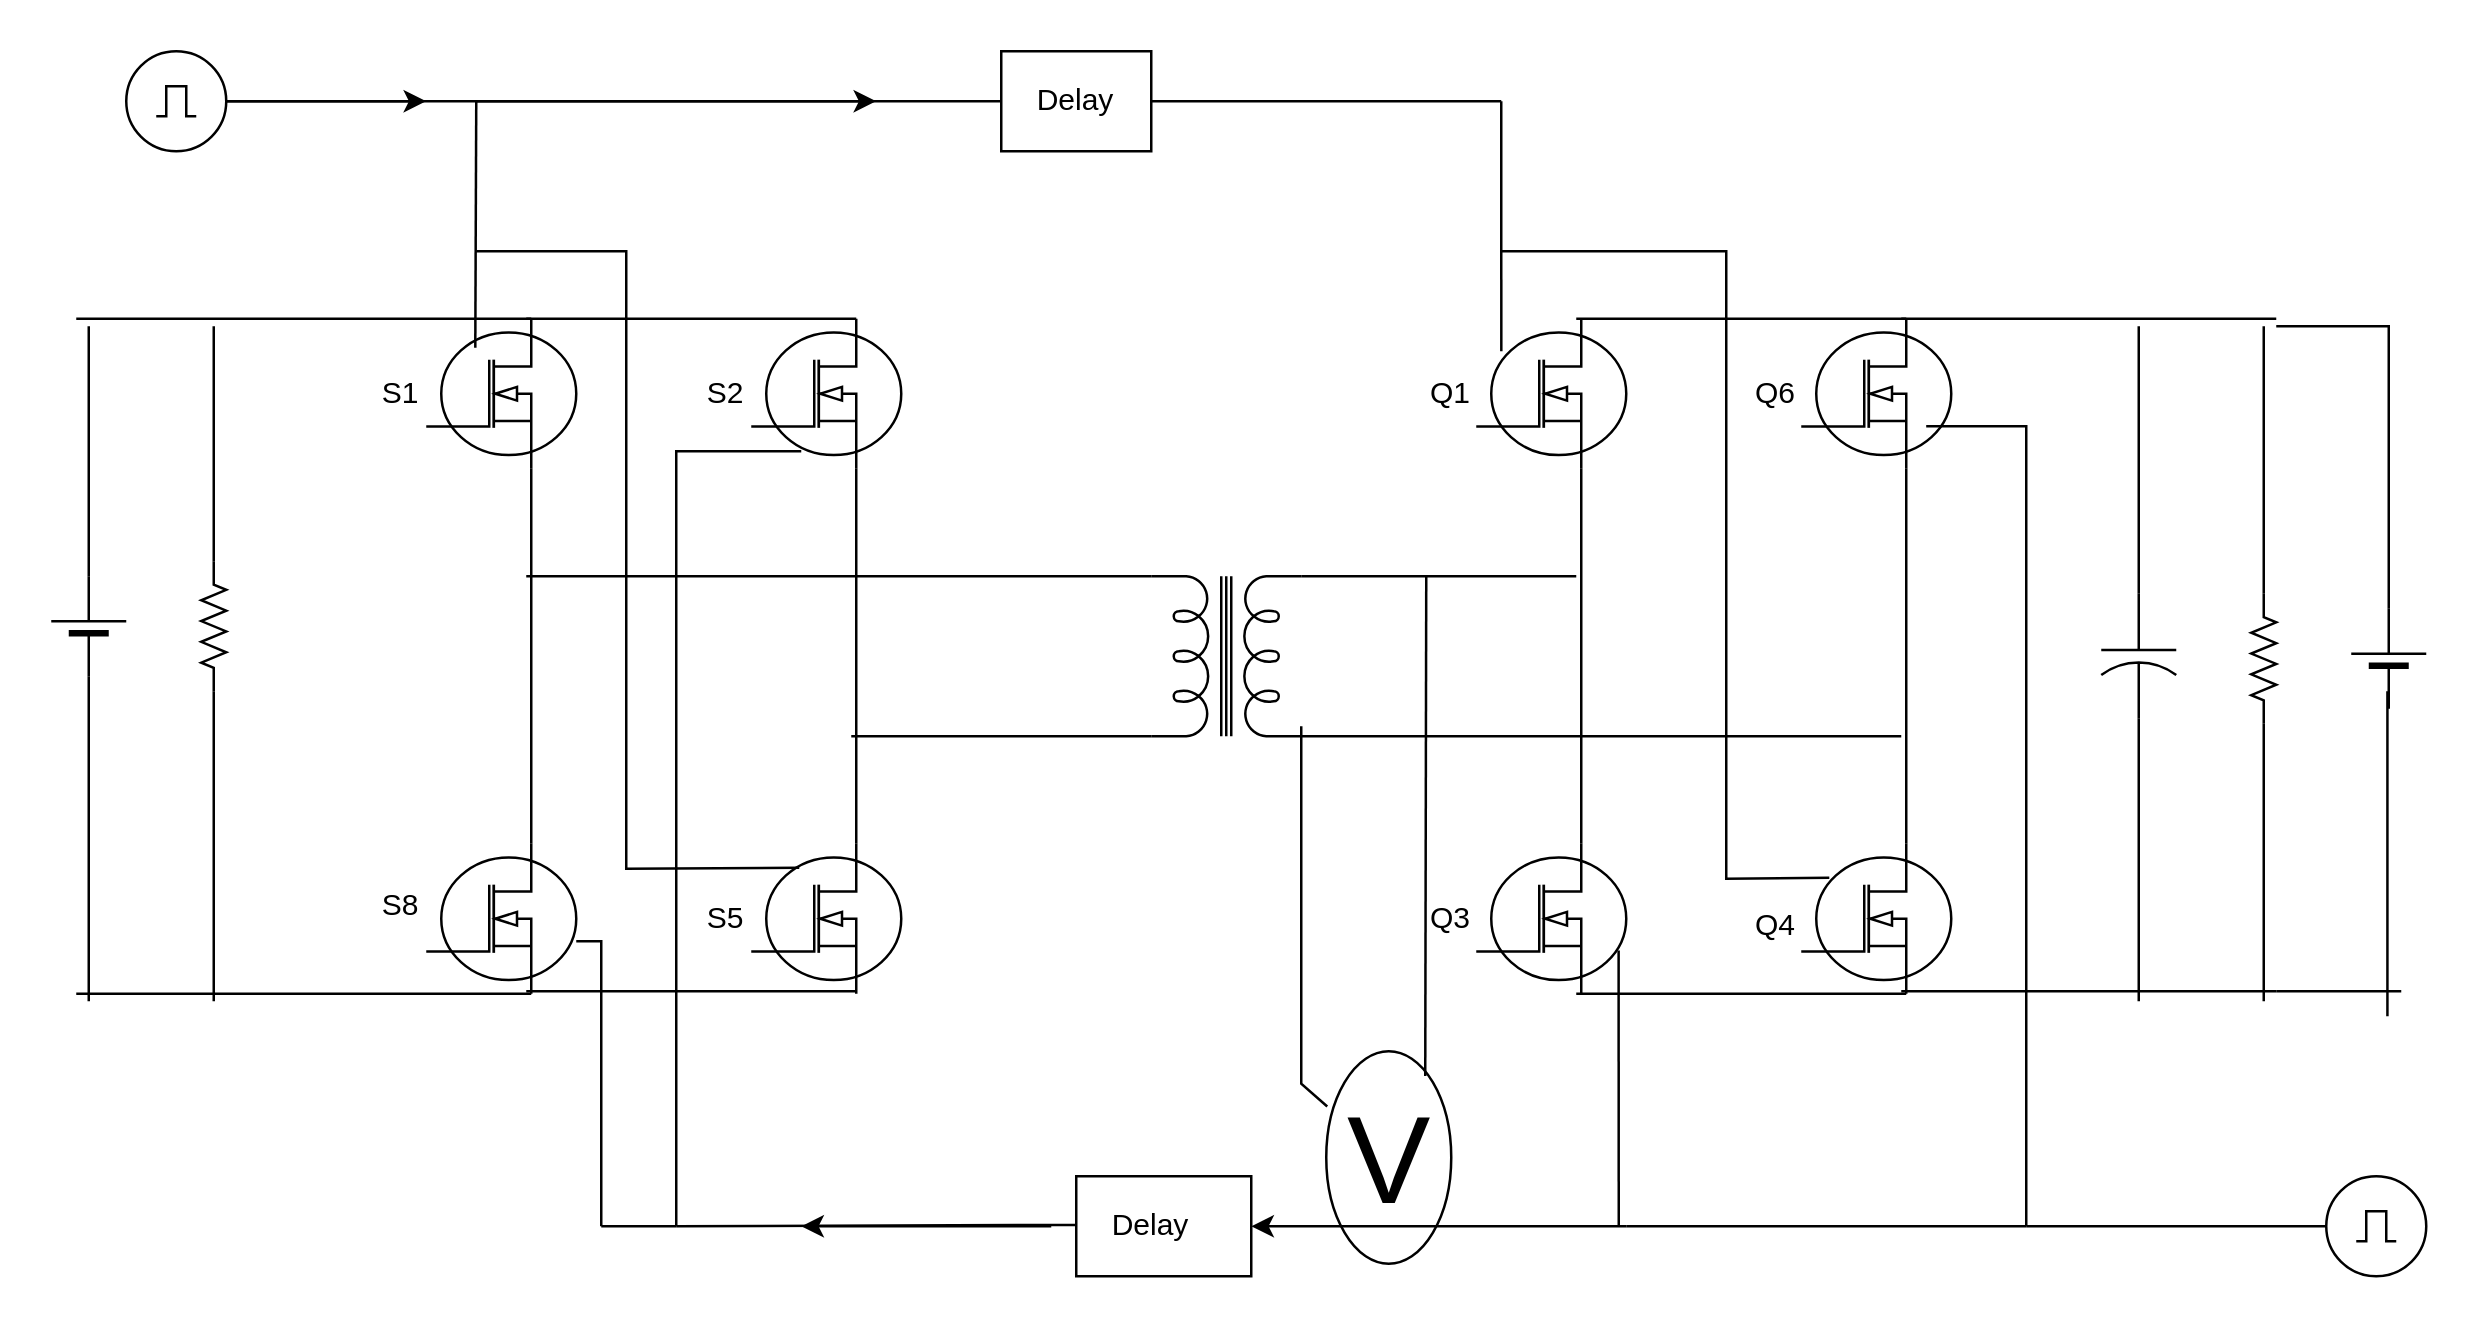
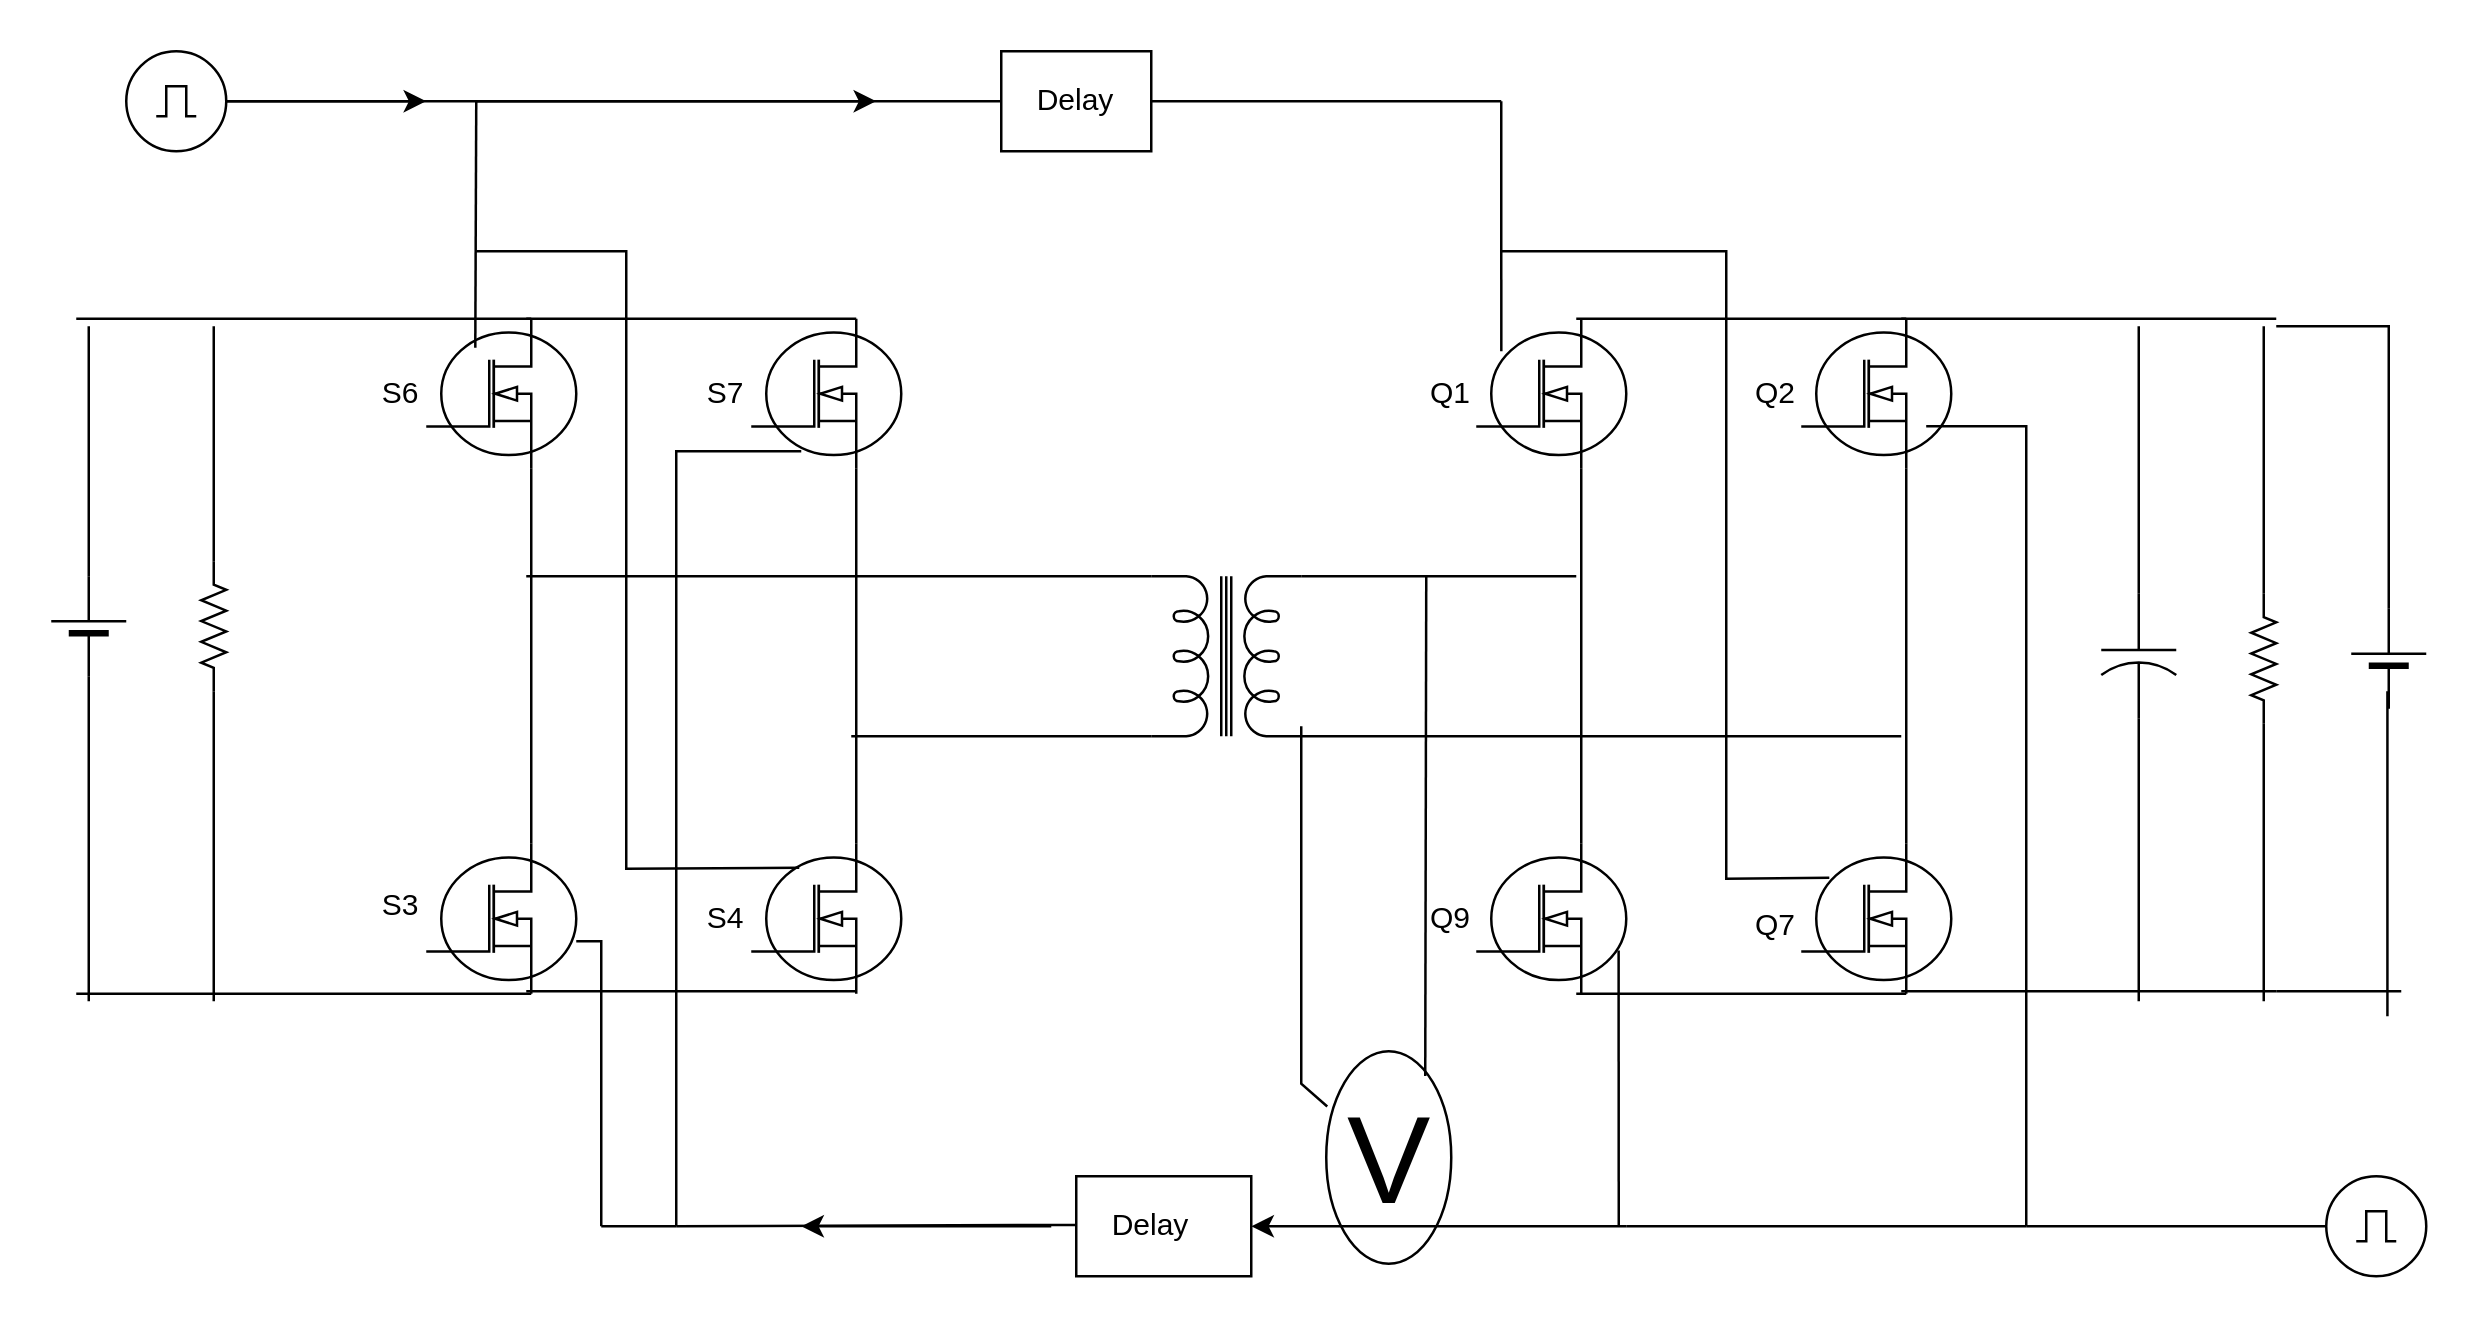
(401, 394) -> (401, 394)
(726, 394) -> (726, 394)
(1776, 394) -> (1776, 394)
(401, 906) -> (401, 906)
(726, 919) -> (726, 919)
(1451, 919) -> (1451, 919)
(1776, 926) -> (1776, 926)
